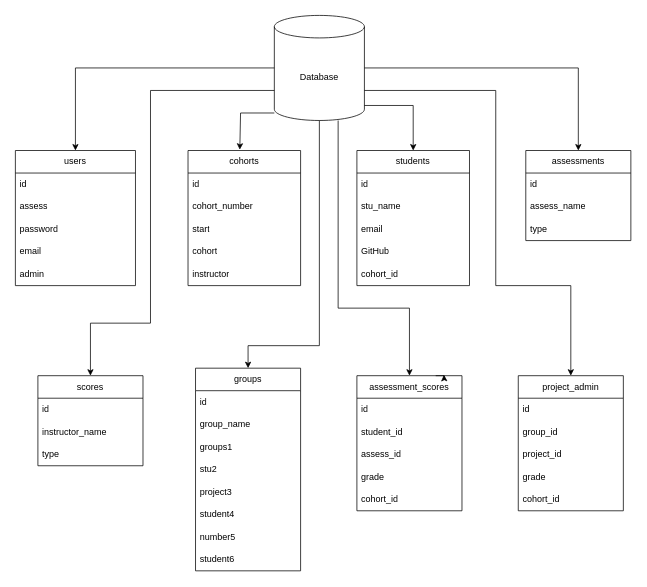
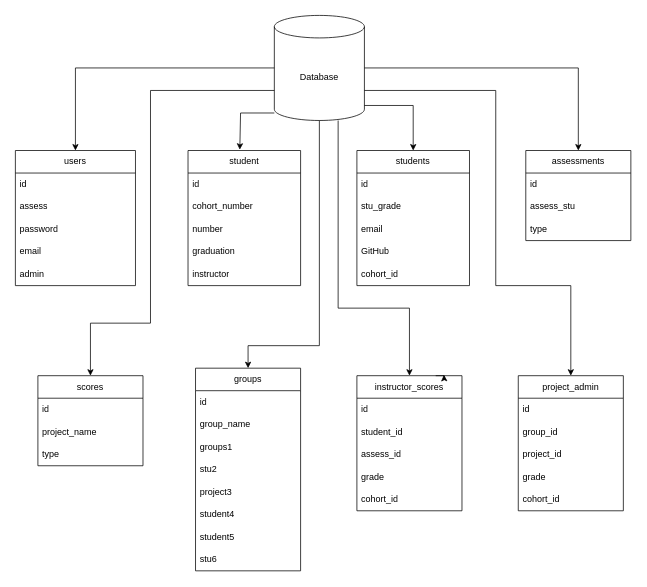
(244, 162) -> (244, 162)
(381, 207) -> (384, 207)
(558, 207) -> (555, 207)
(205, 229) -> (207, 229)
(207, 252) -> (216, 252)
(409, 387) -> (409, 387)
(79, 432) -> (73, 432)
(218, 537) -> (220, 537)
(220, 559) -> (210, 559)
